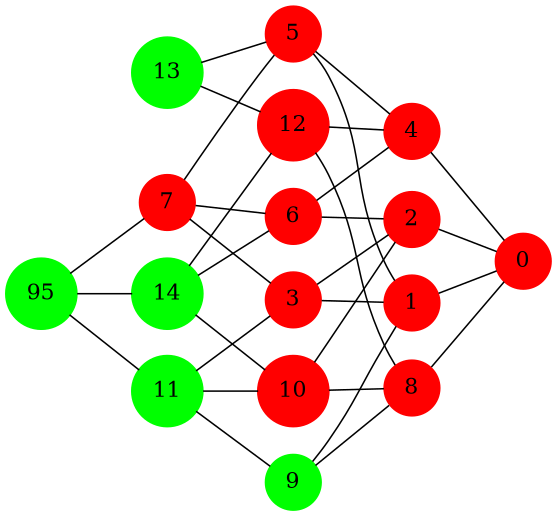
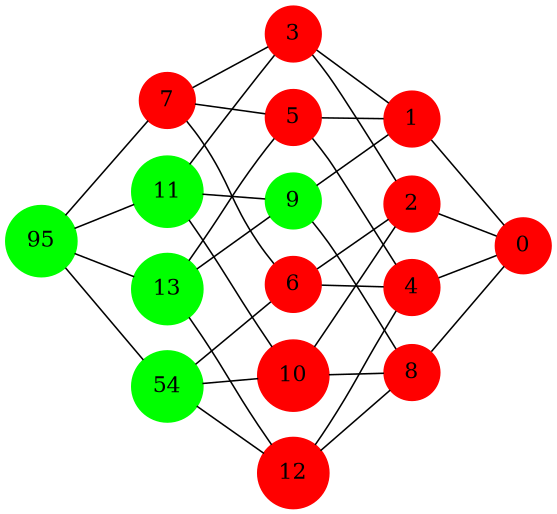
none -> (233, 243)
none -> (104, 265)
(167, 294) -> (167, 386)
